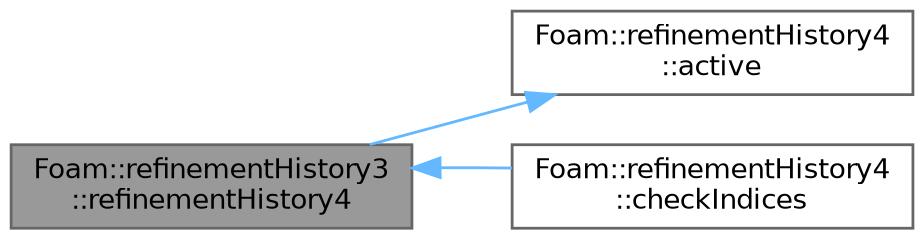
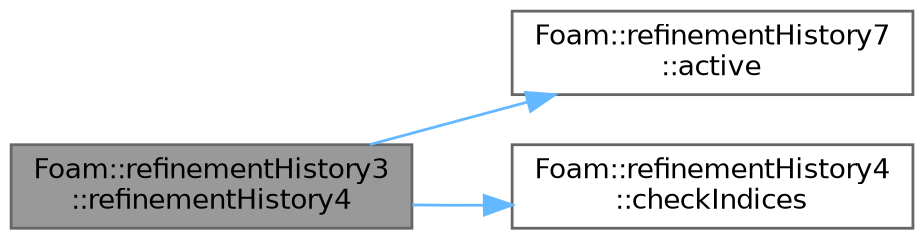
(713, 53) -> (713, 53)
(476, 168) -> (448, 205)
